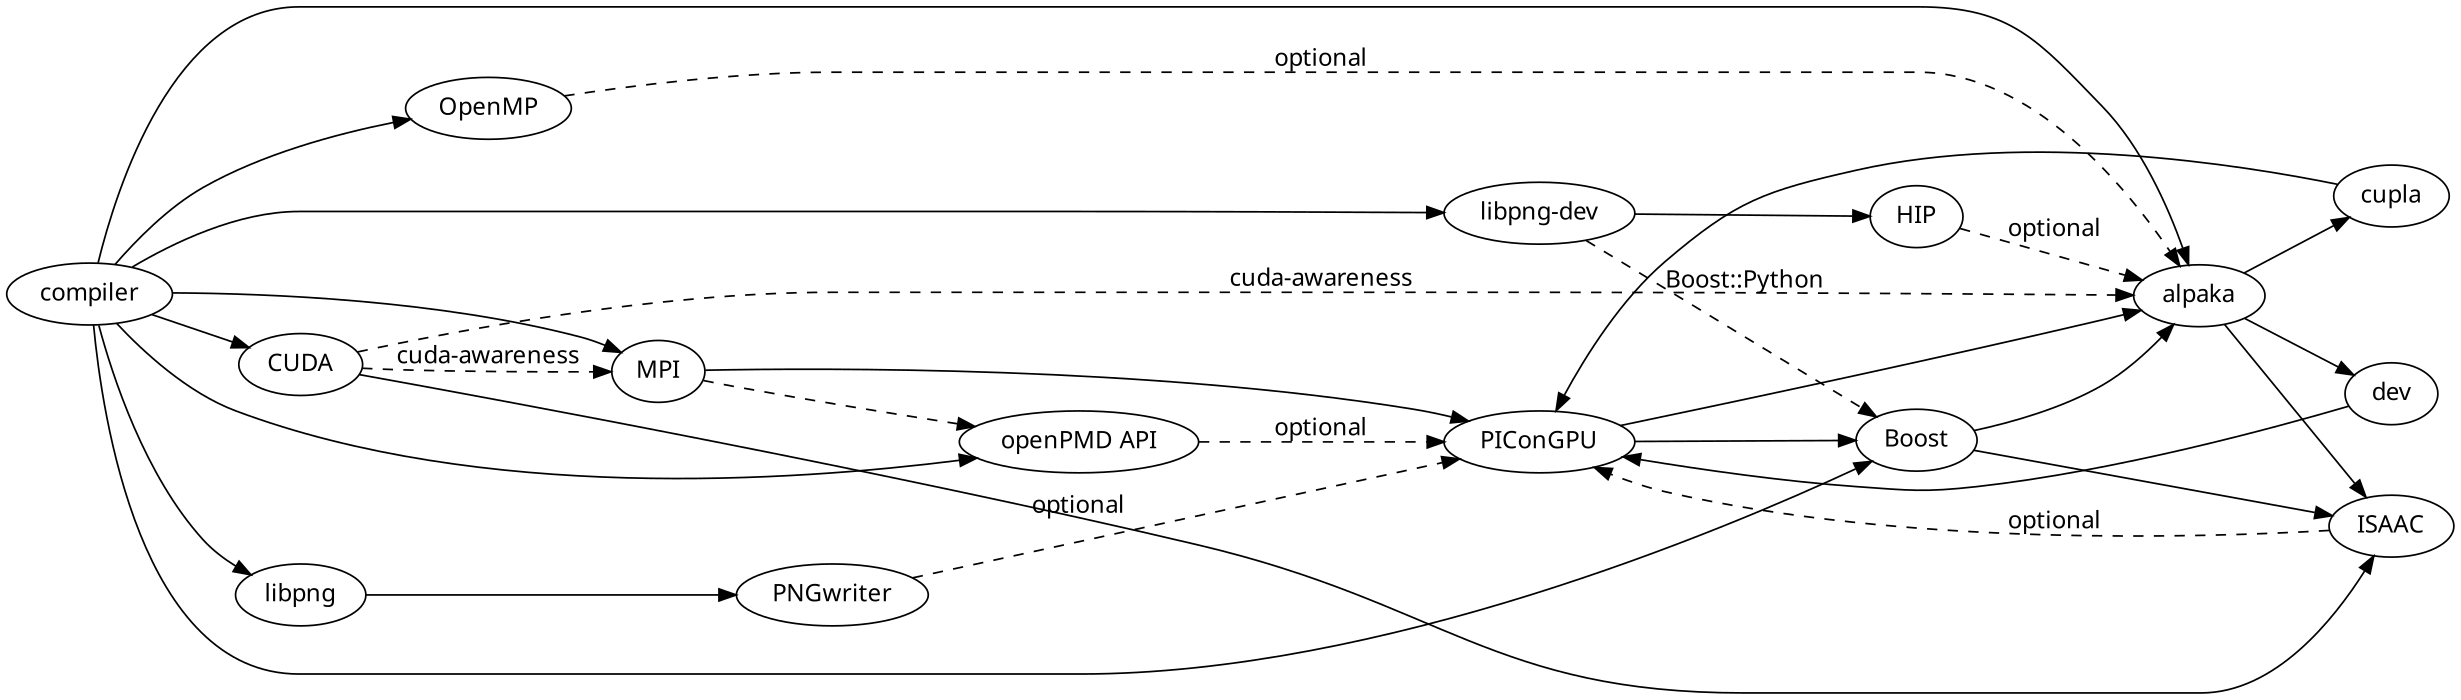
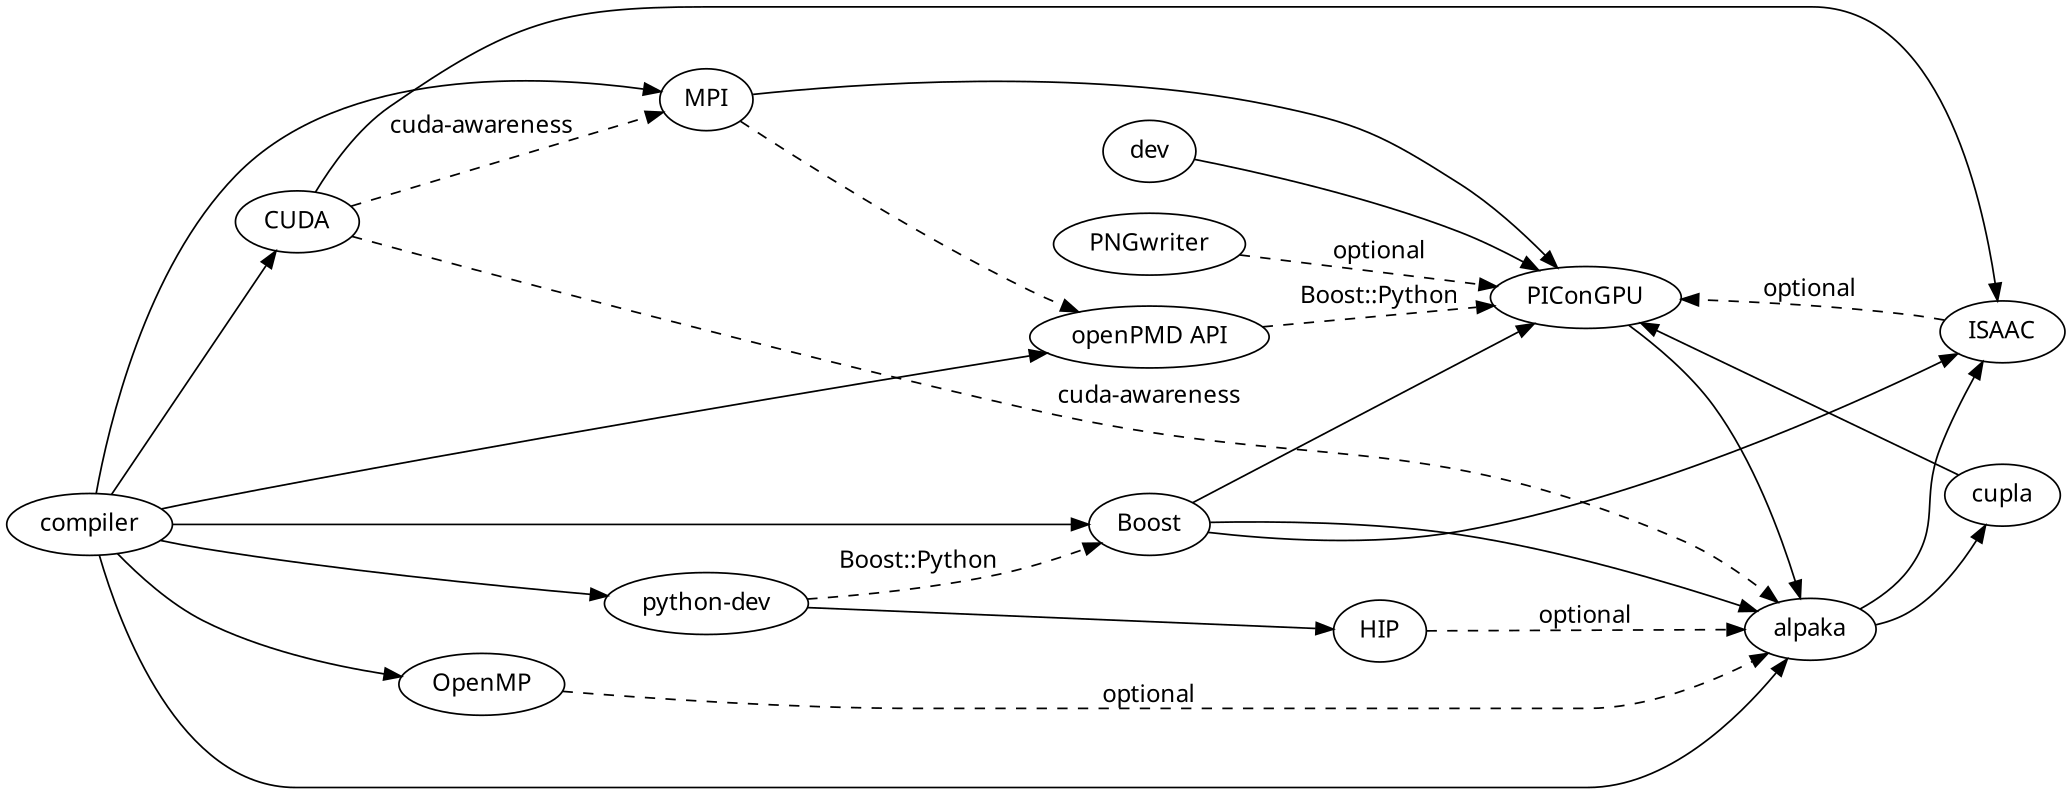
(1539, 213) -> (706, 604)
(2292, 343) -> none
(1321, 429) -> (1380, 297)
(1736, 441) -> (1356, 417)
(301, 595) -> none
